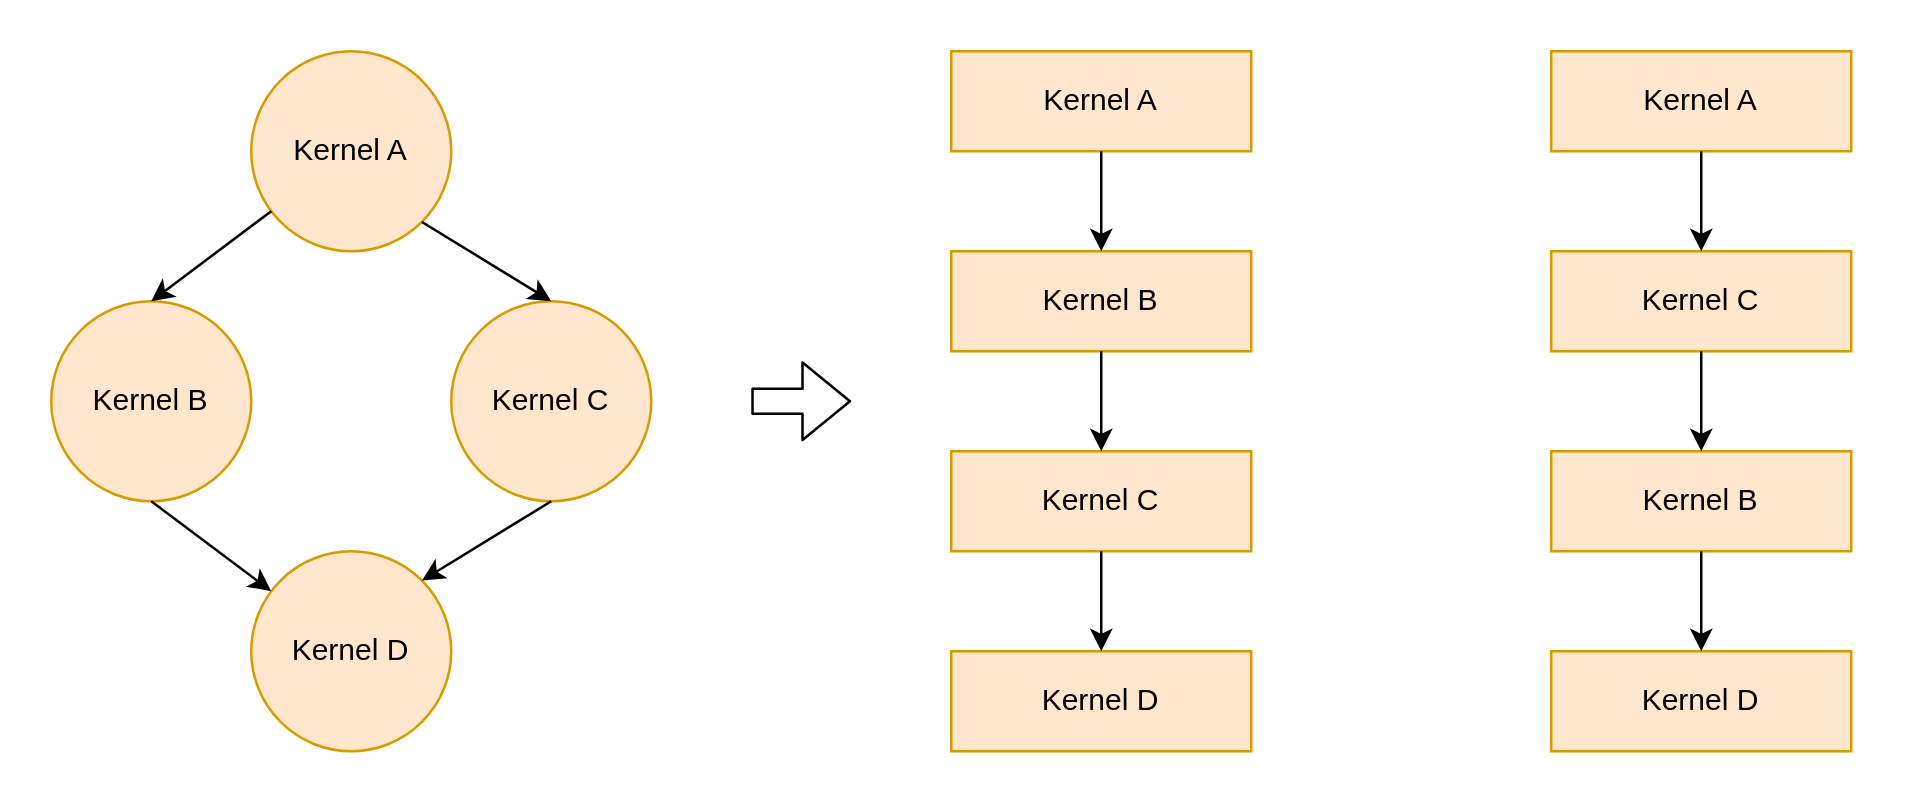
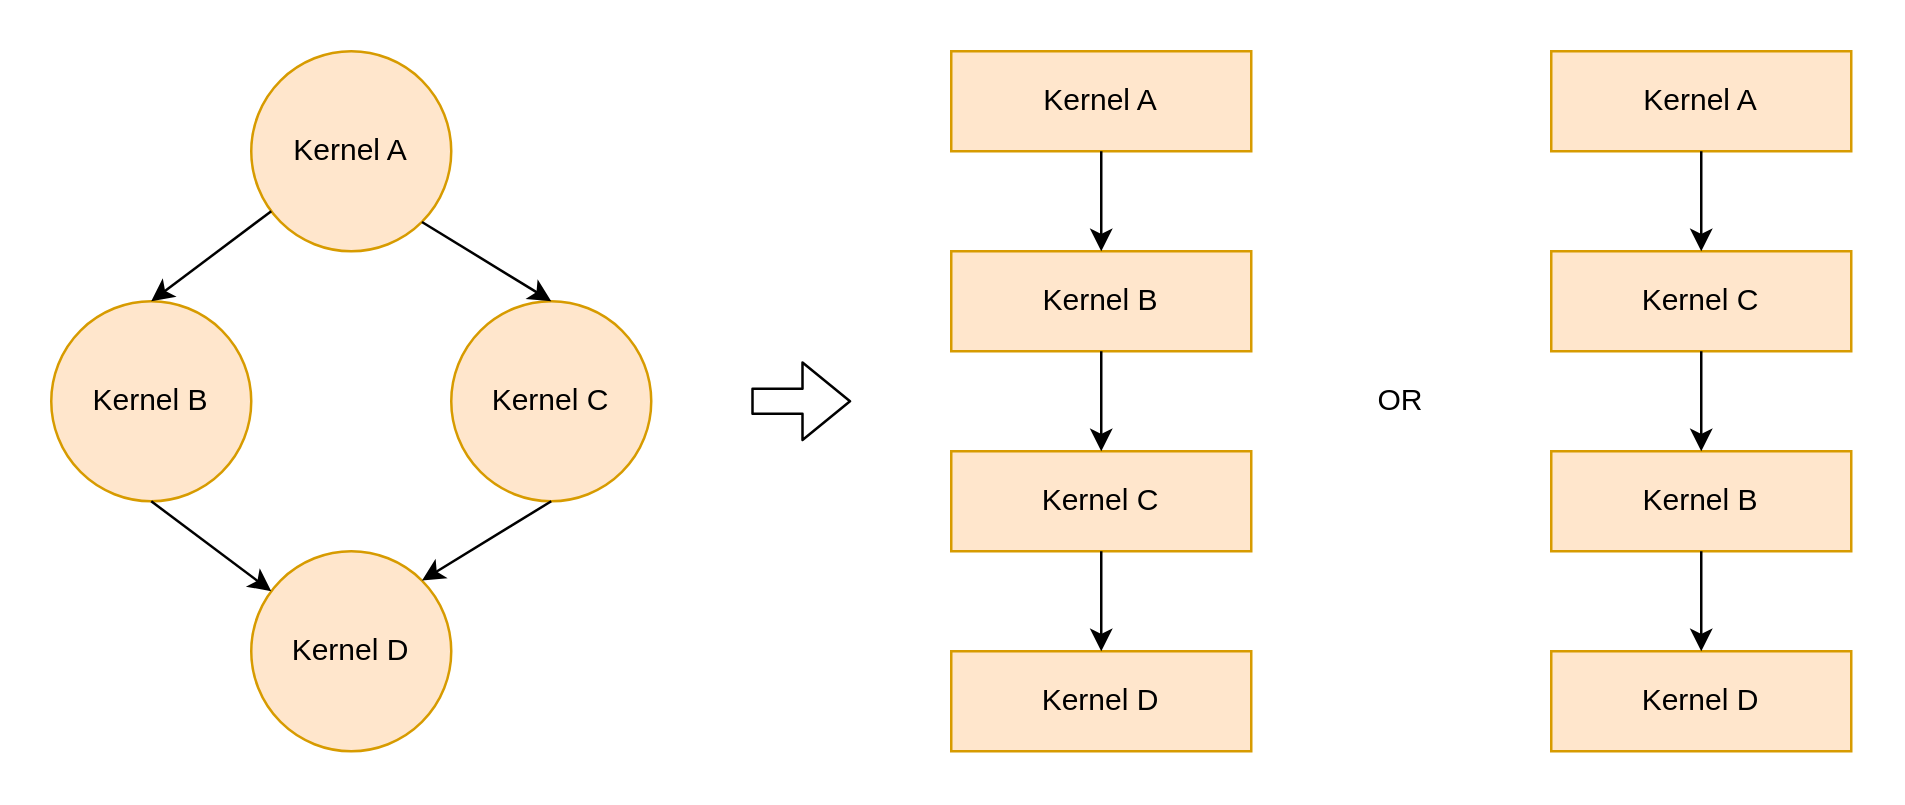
none -> (1401, 401)
